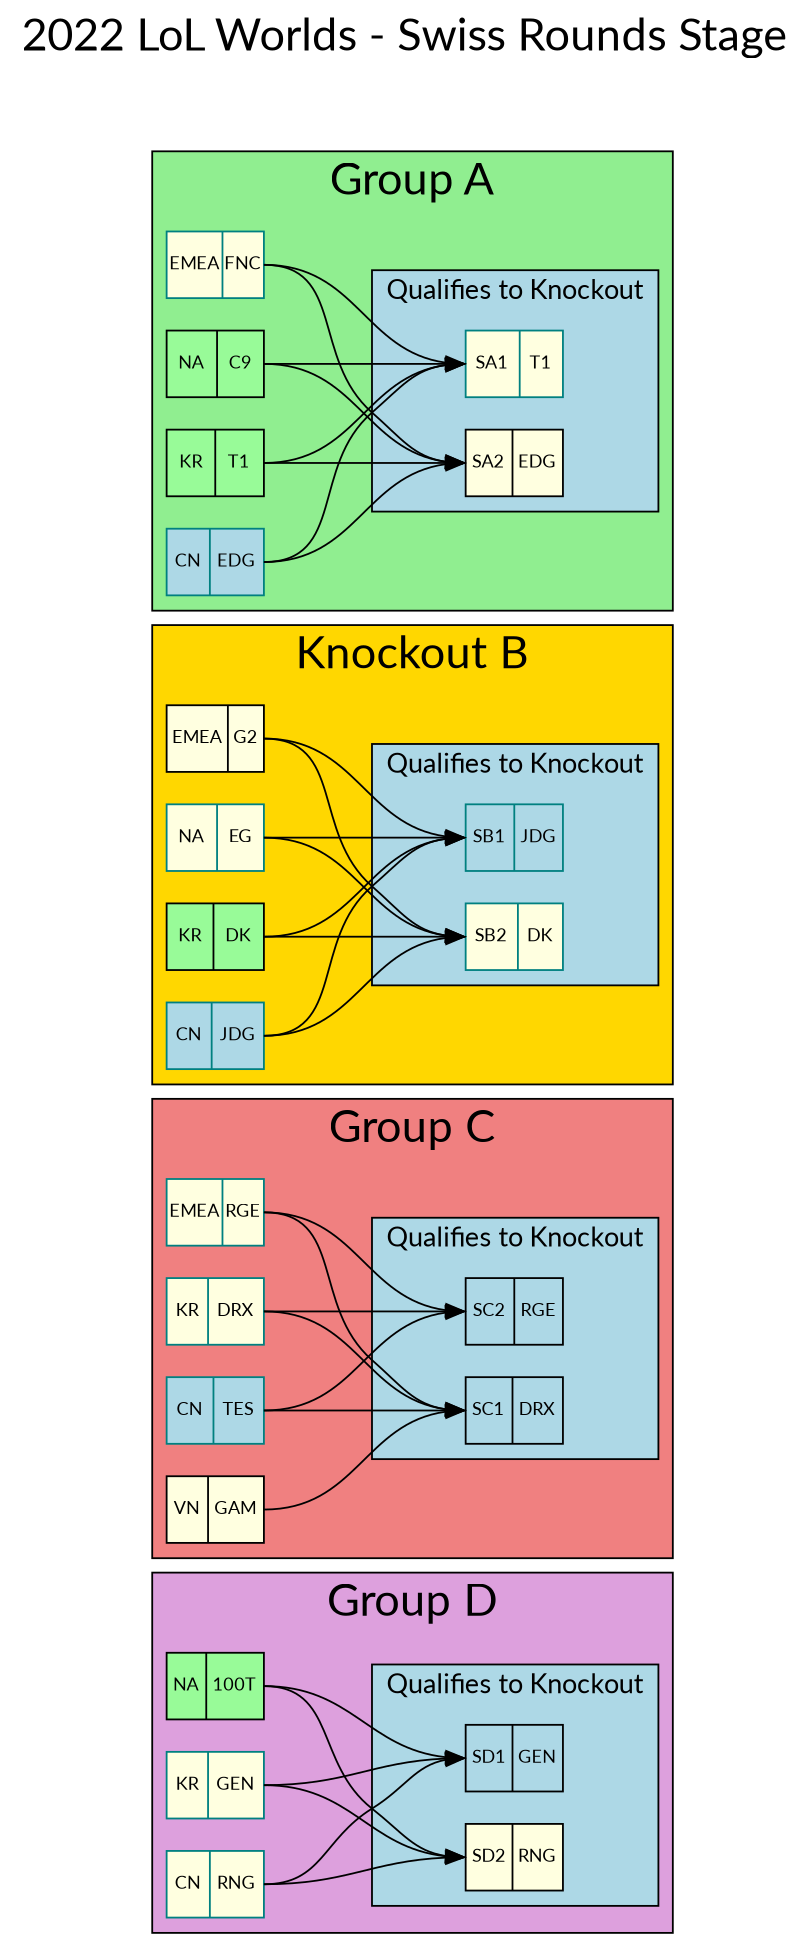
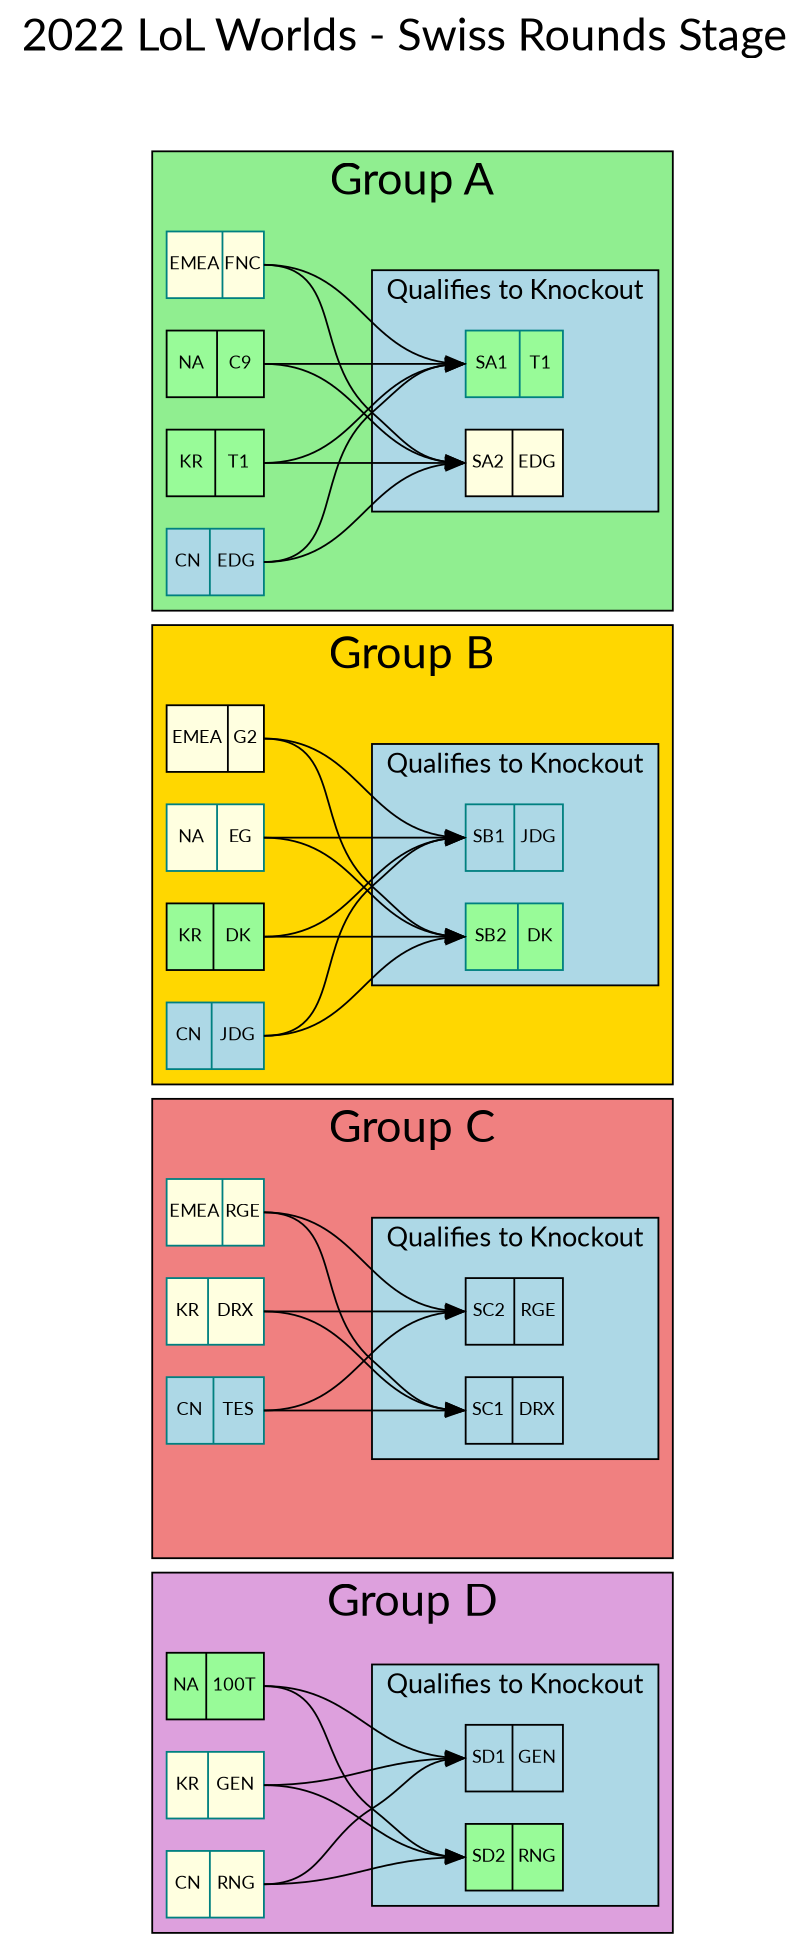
(514, 364) -> (514, 364)
(413, 658) -> (413, 658)
(514, 937) -> (514, 937)
(215, 1510) -> none
(514, 1857) -> (514, 1857)
